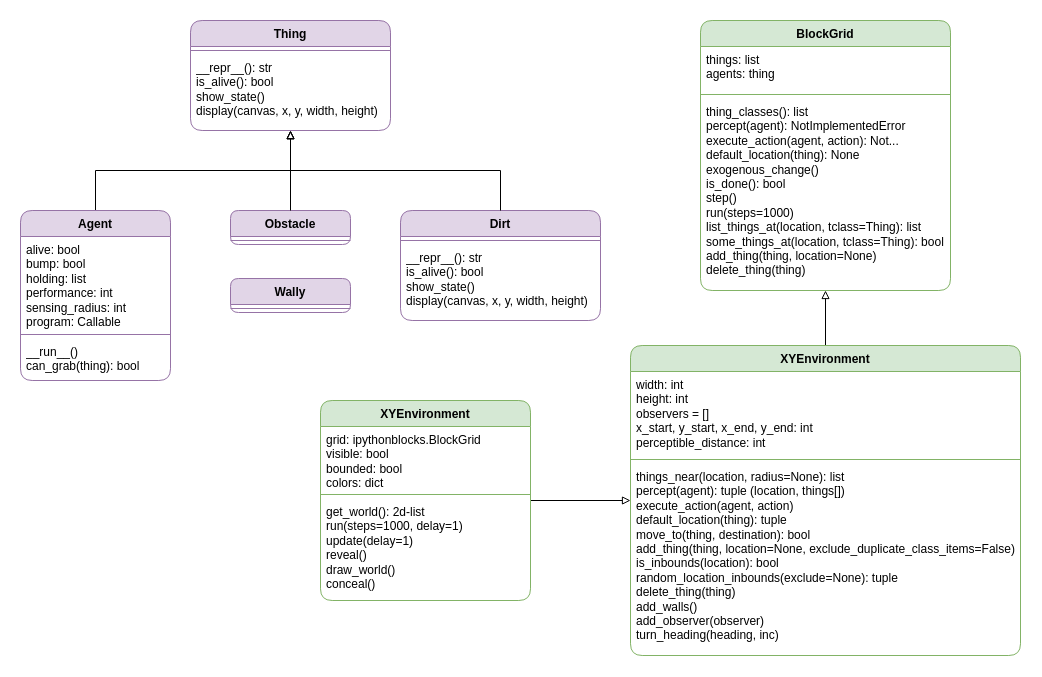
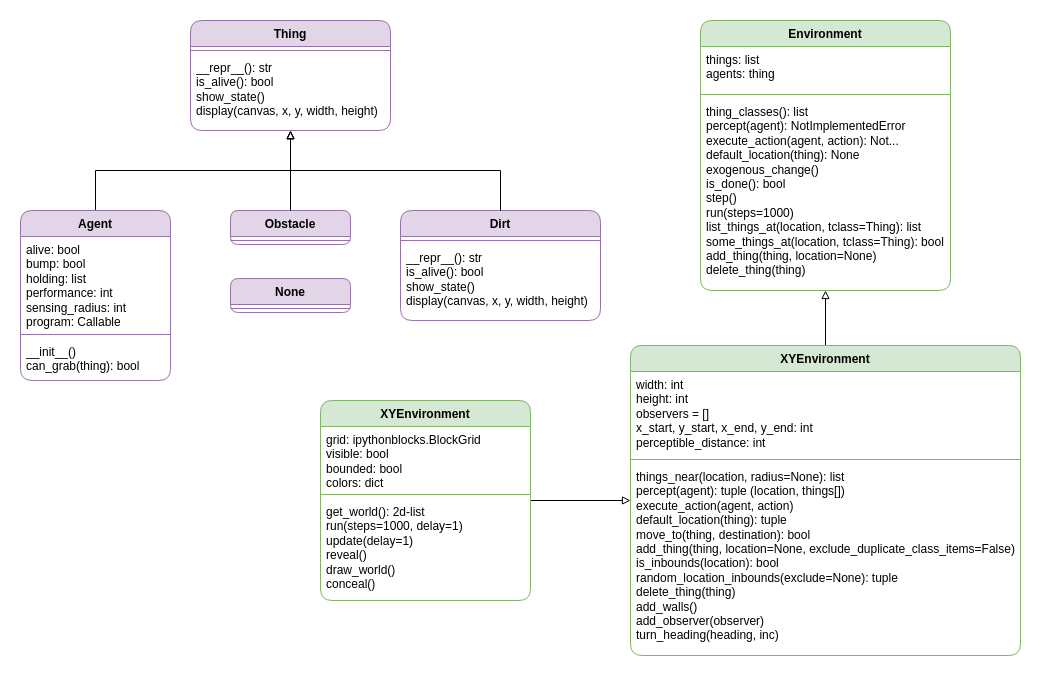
(826, 35) -> (826, 35)
(291, 293) -> (291, 293)
(91, 360) -> (91, 360)
